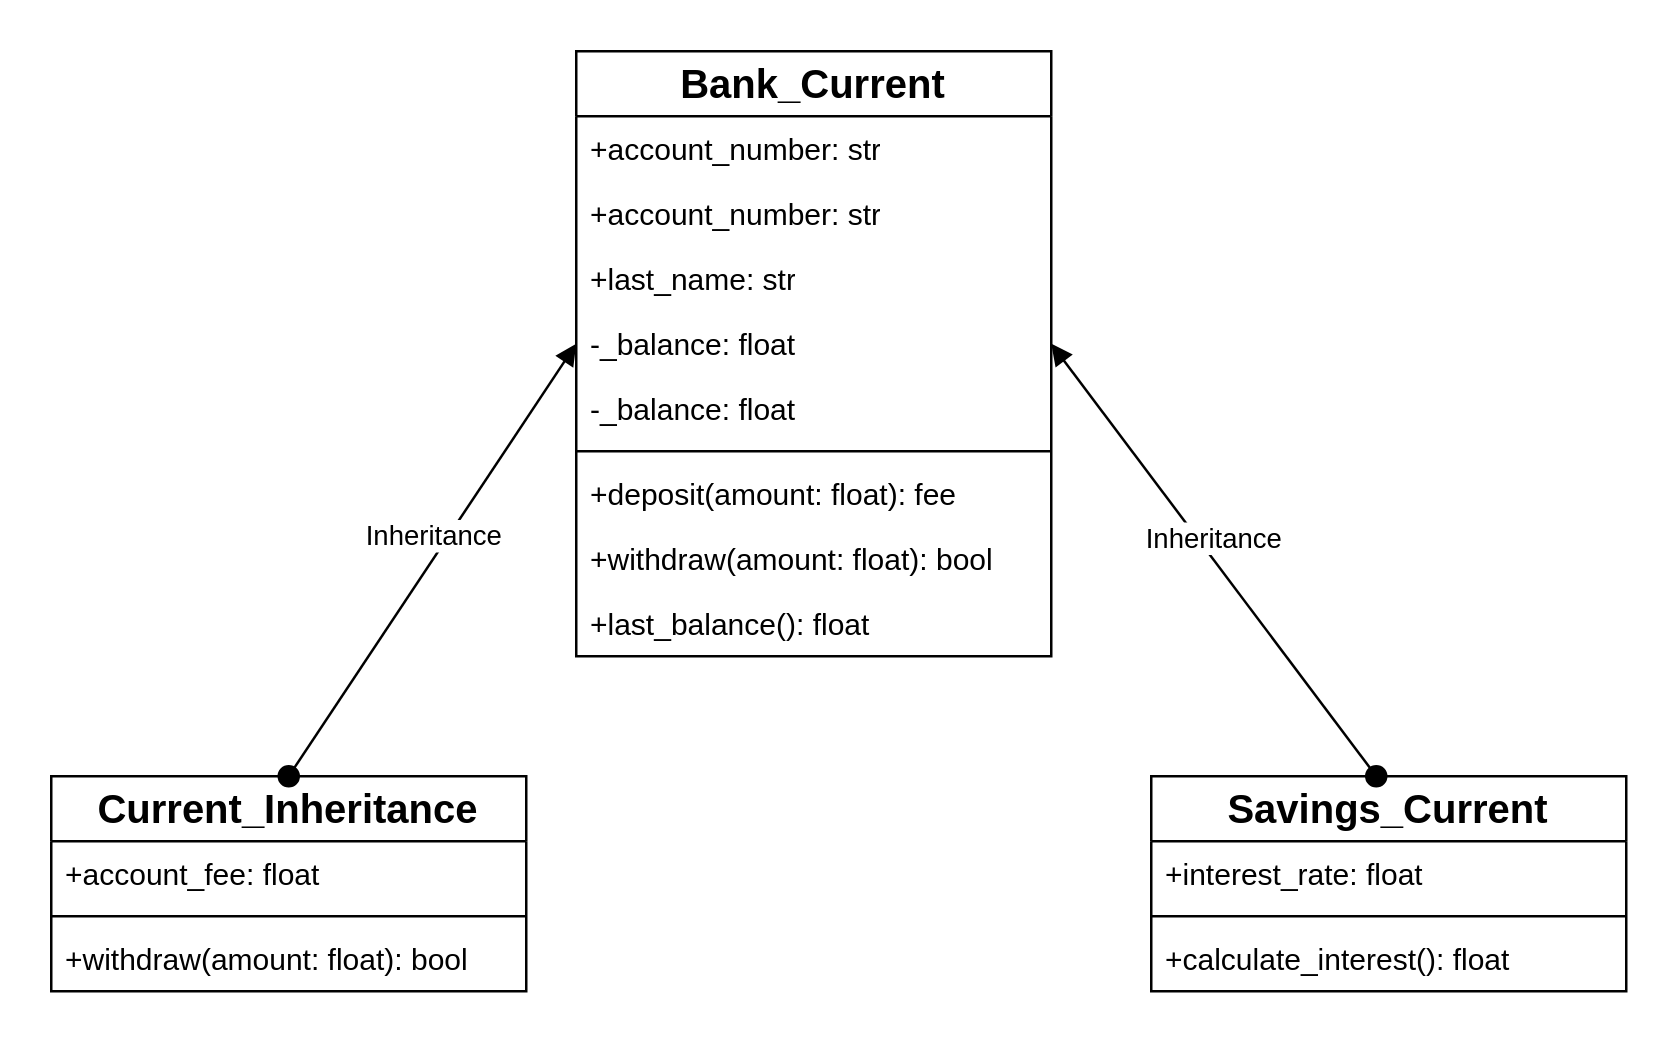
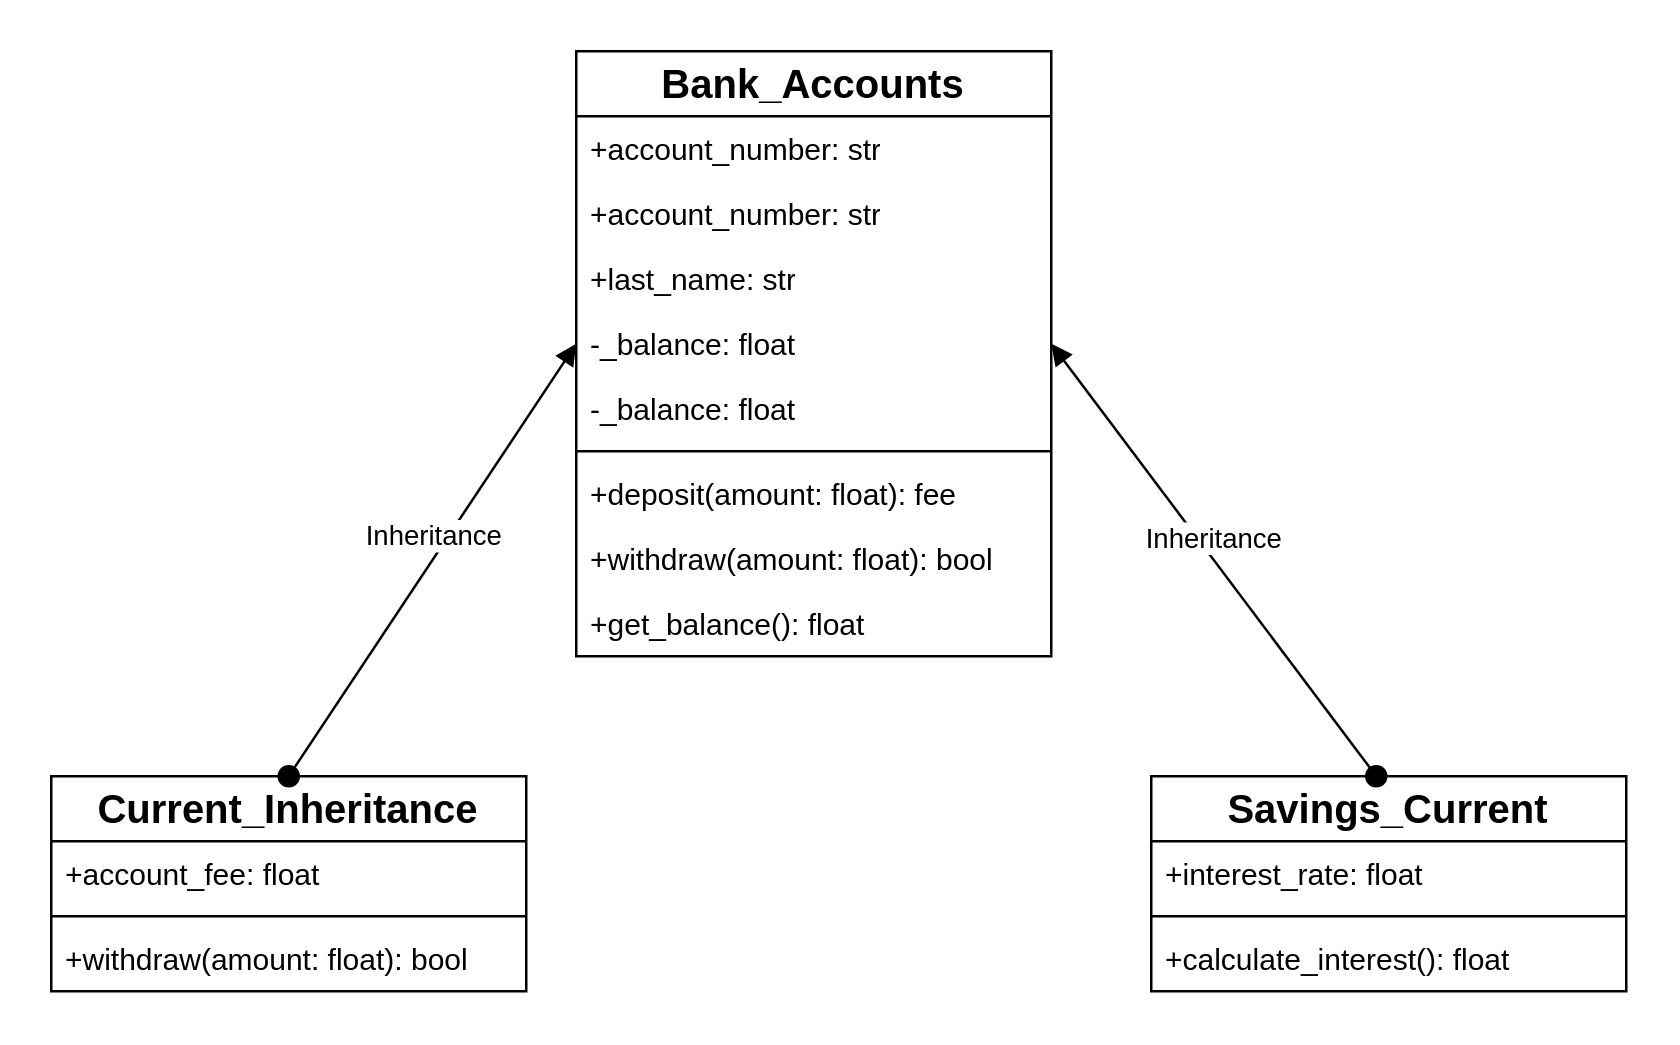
(814, 84) -> (814, 84)
(757, 627) -> (752, 627)
